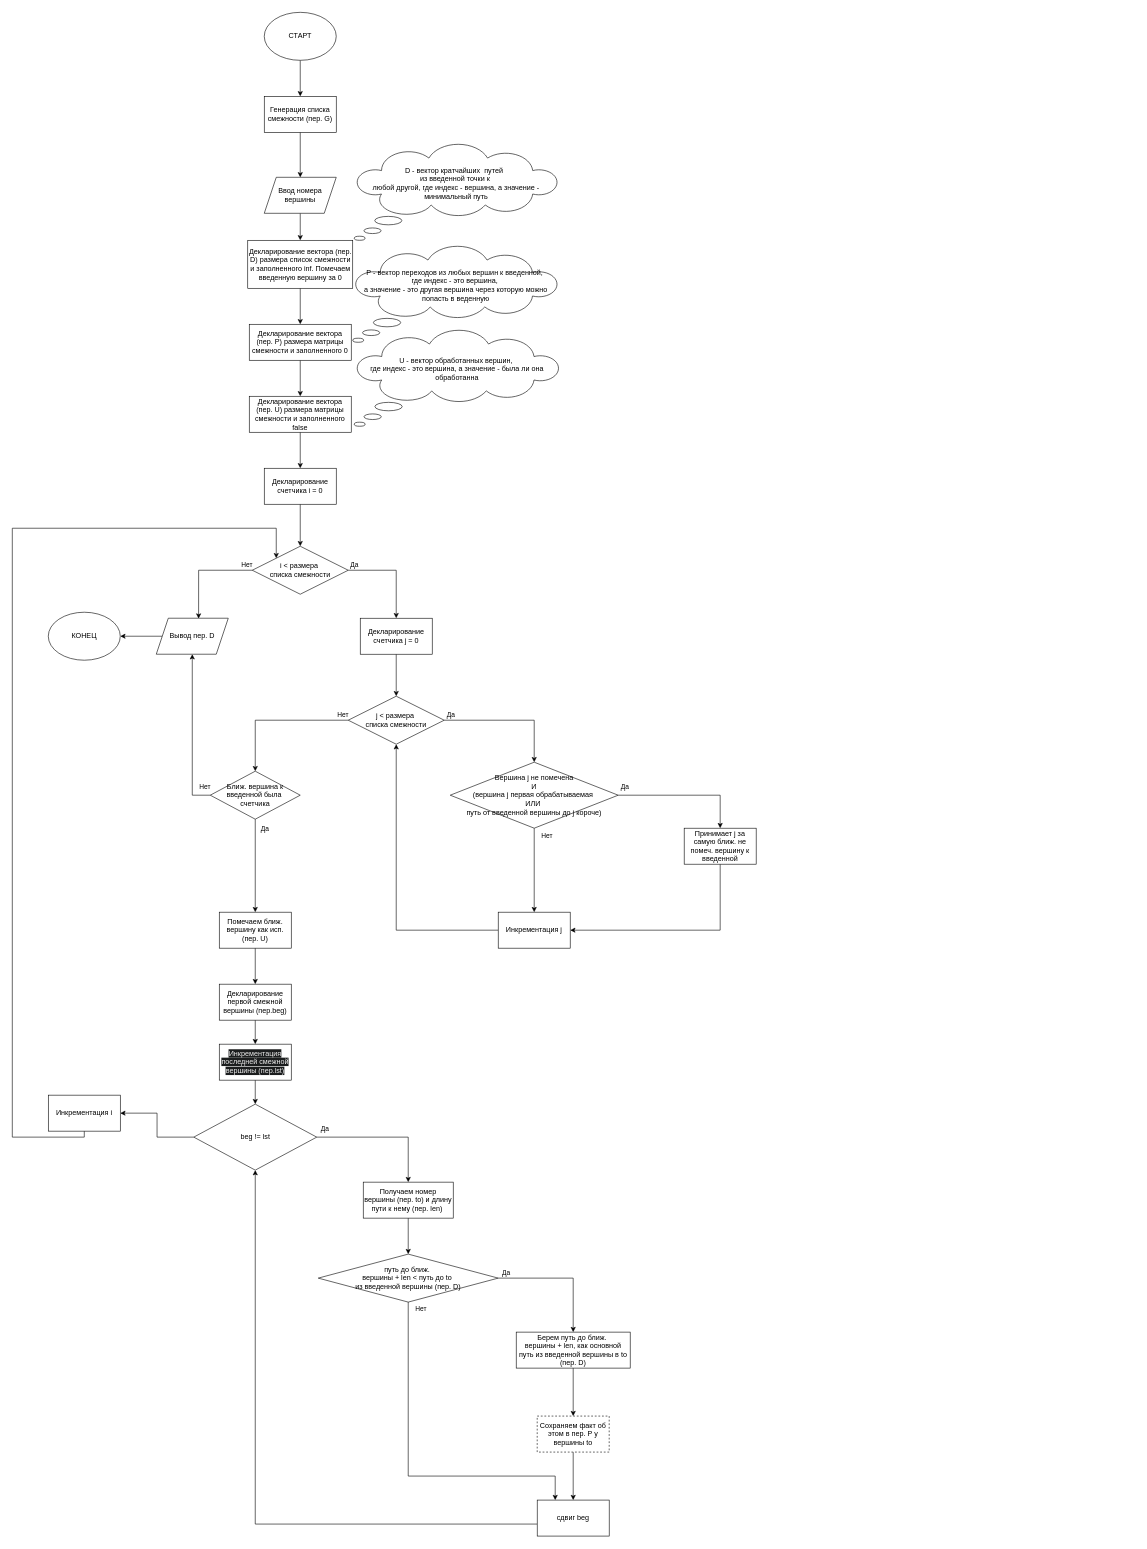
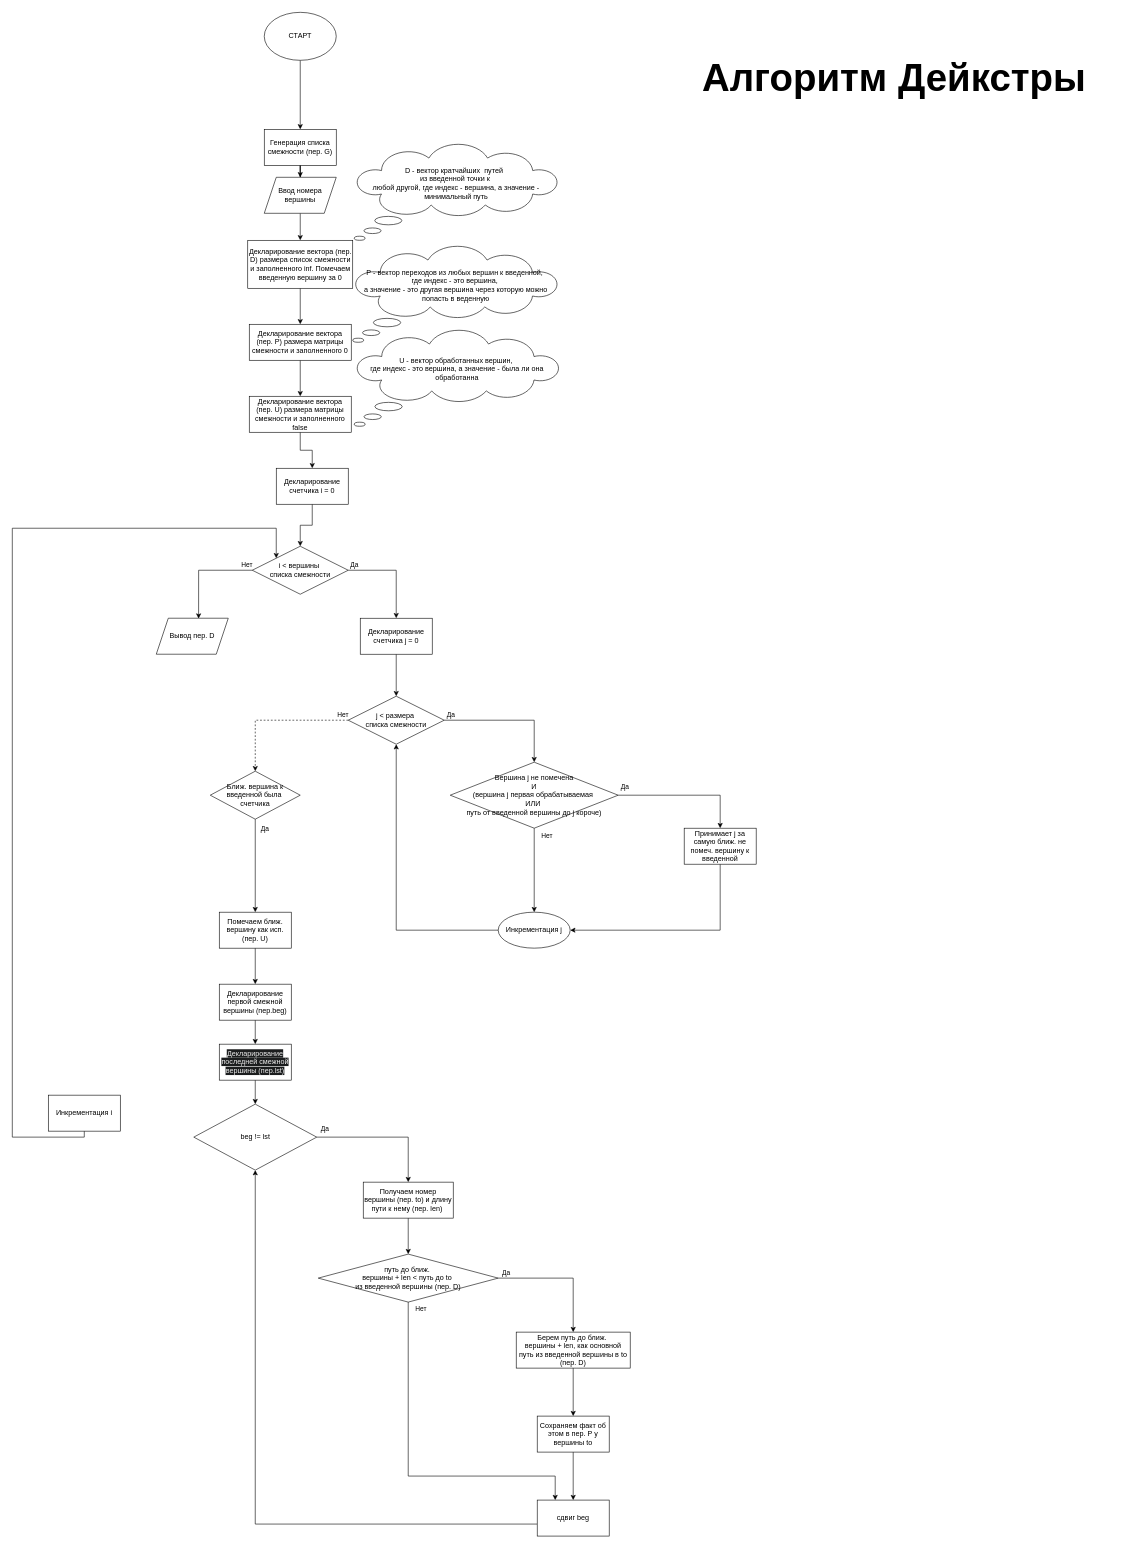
none -> (894, 78)
(300, 114) -> (300, 147)
(300, 486) -> (312, 486)
(300, 570) -> (300, 570)
(84, 636) -> none
(125, 636) -> none
(278, 720) -> (278, 720)
(192, 795) -> none
(534, 930) -> (534, 930)
(255, 1062) -> (255, 1062)
(157, 1113) -> none
(573, 1434) -> (573, 1434)
